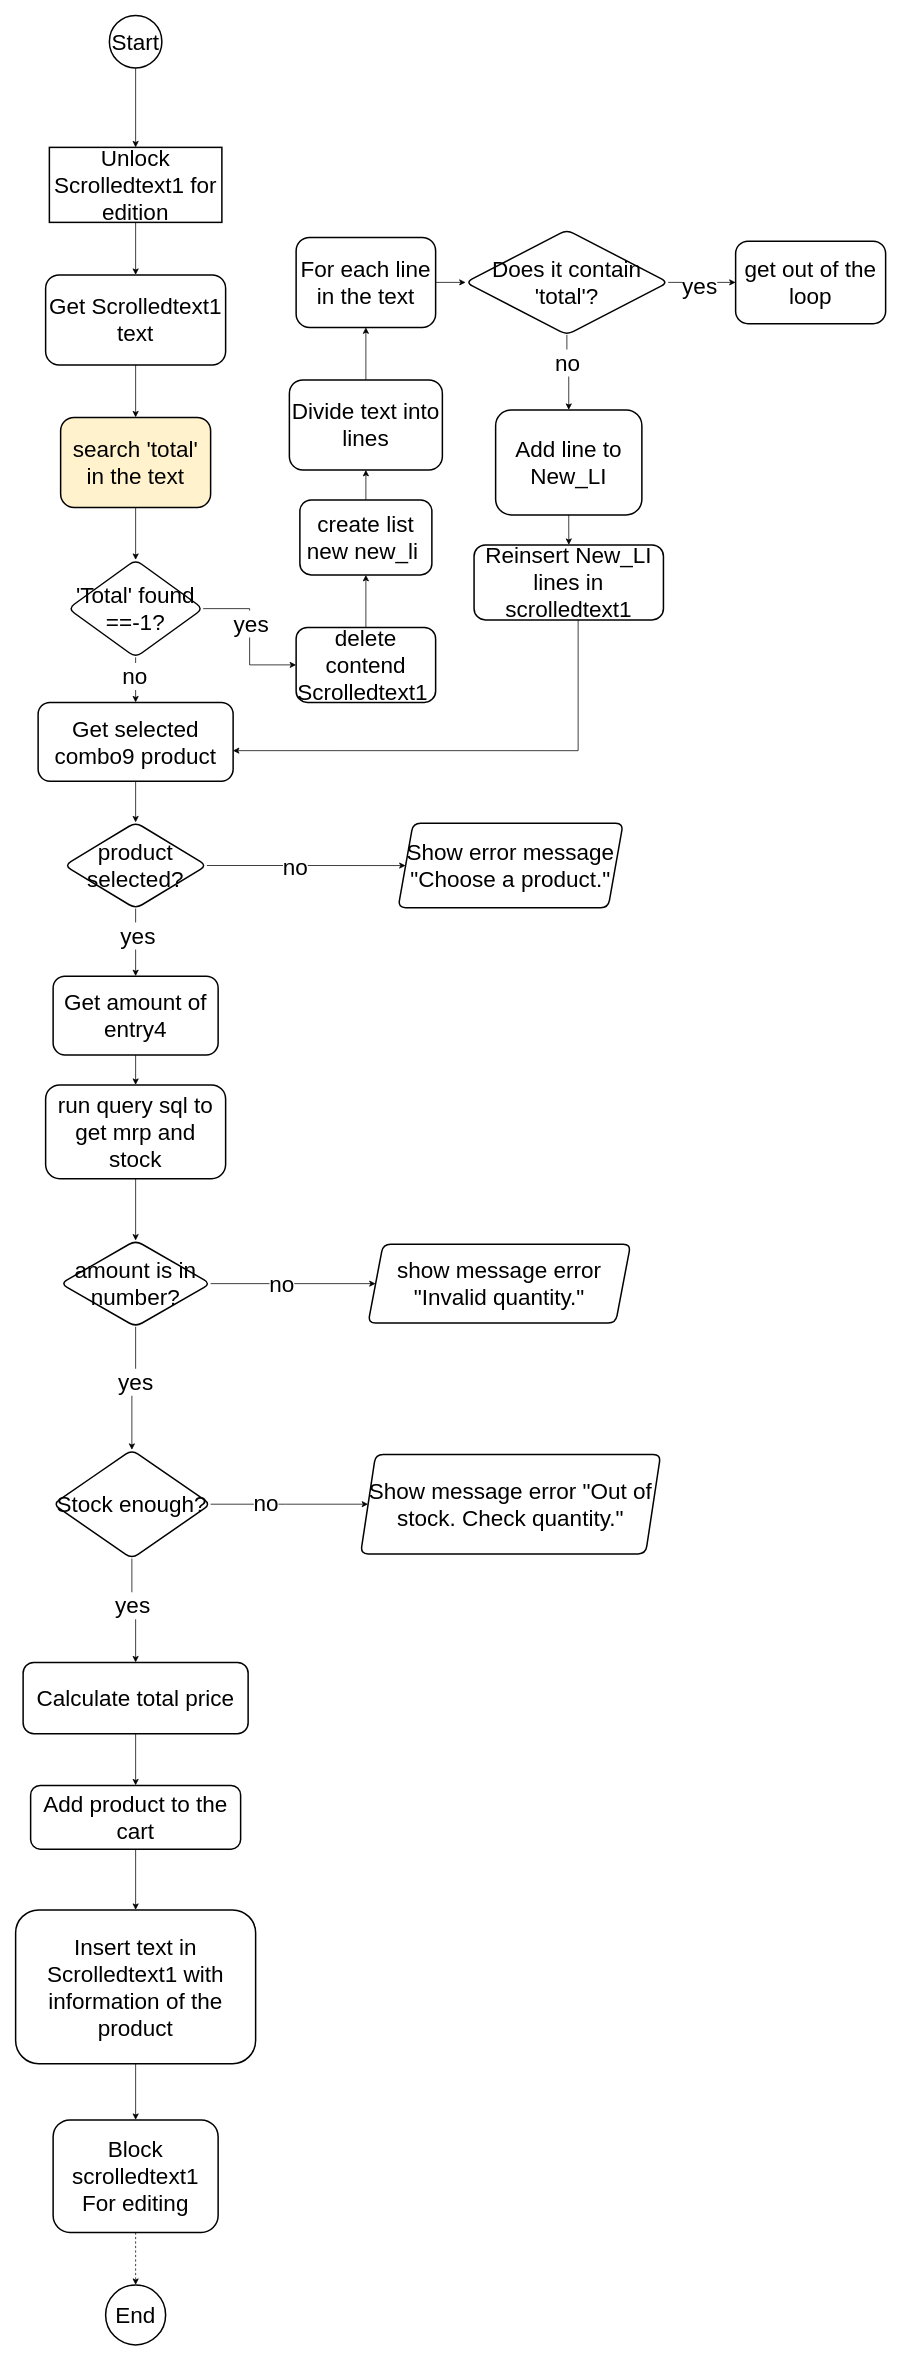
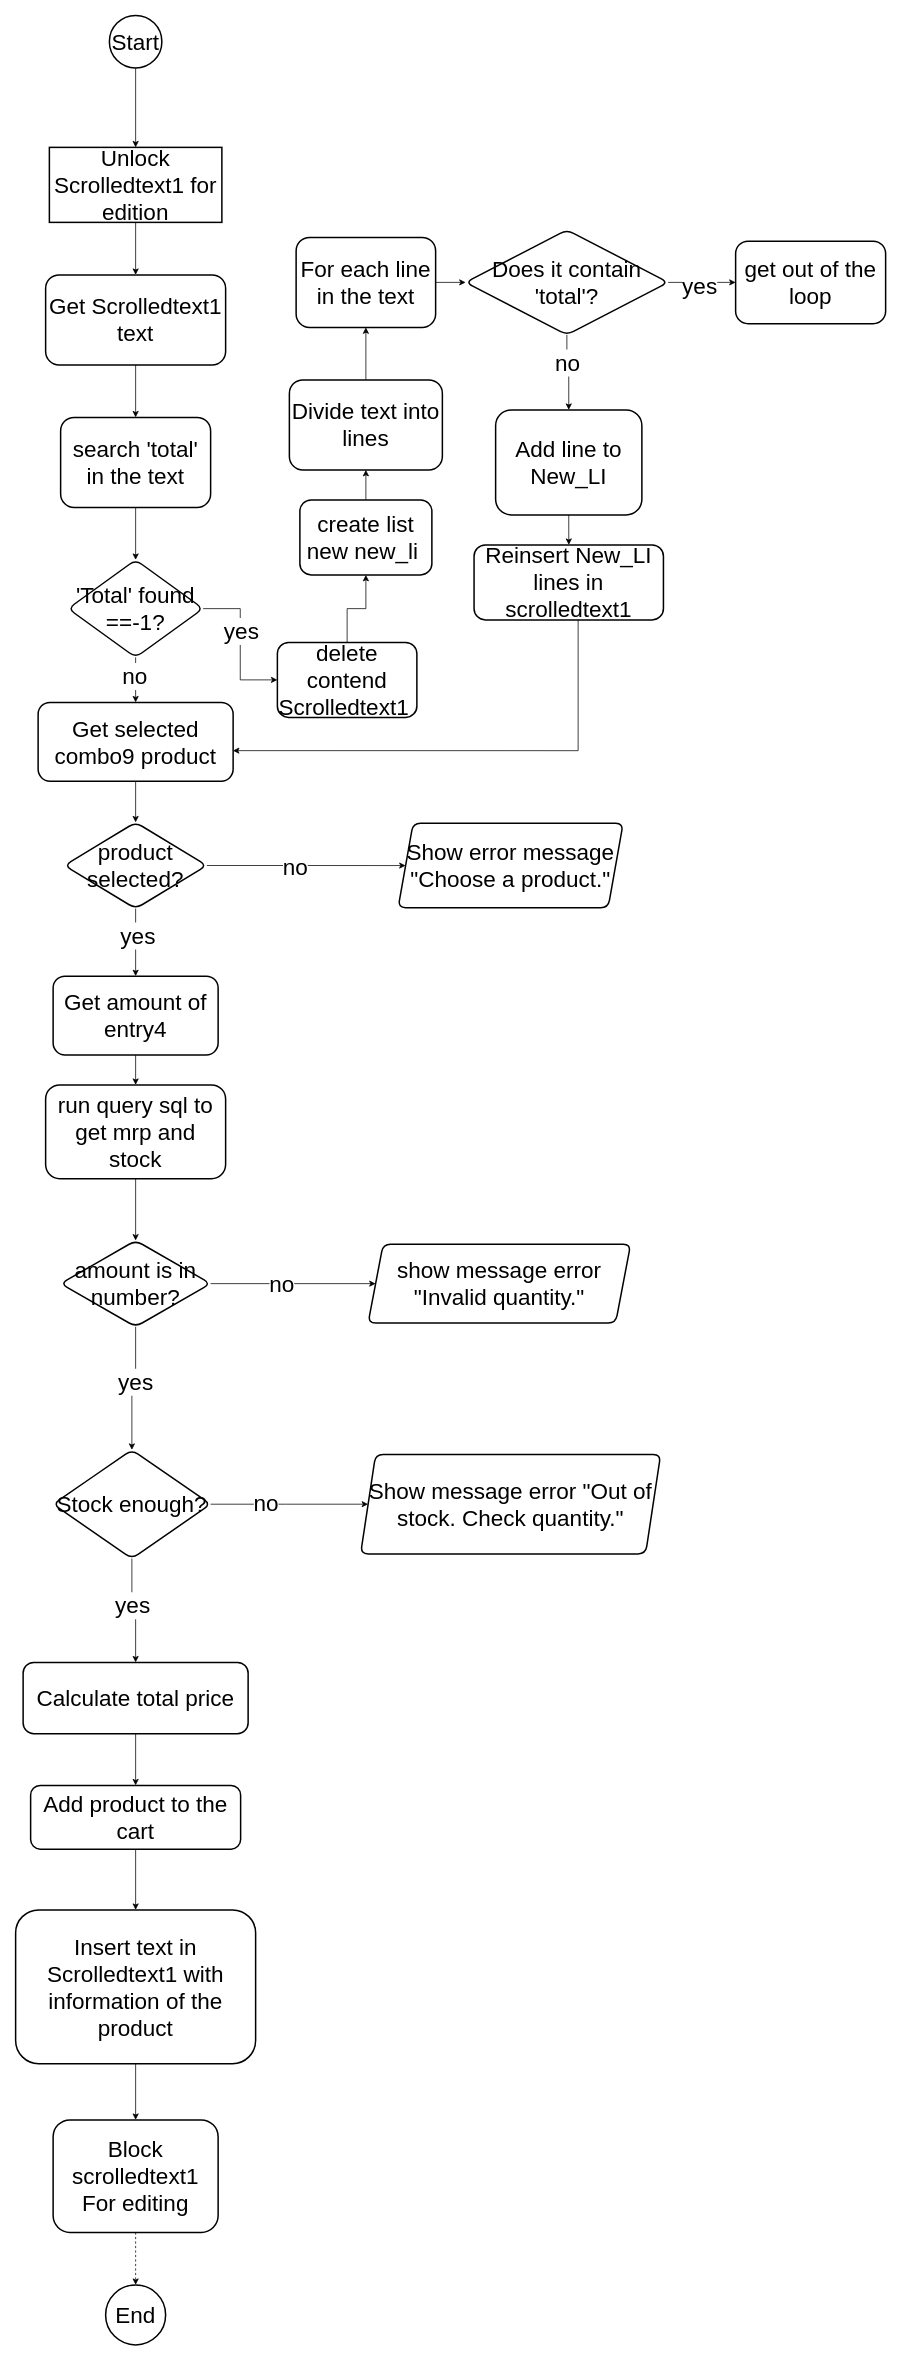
(135, 462) -> (135, 462)
(366, 665) -> (347, 680)
